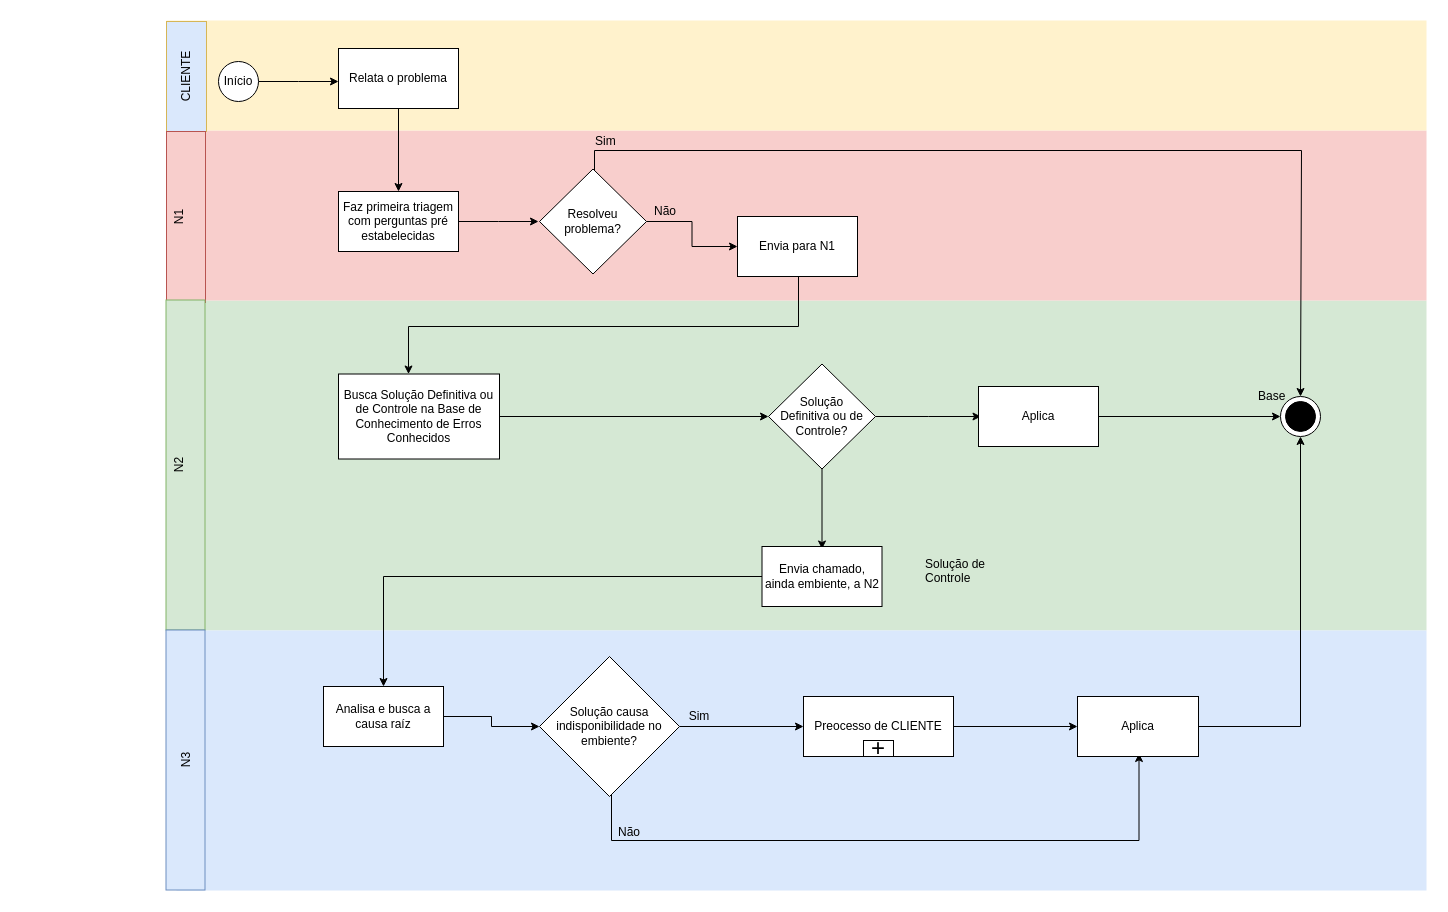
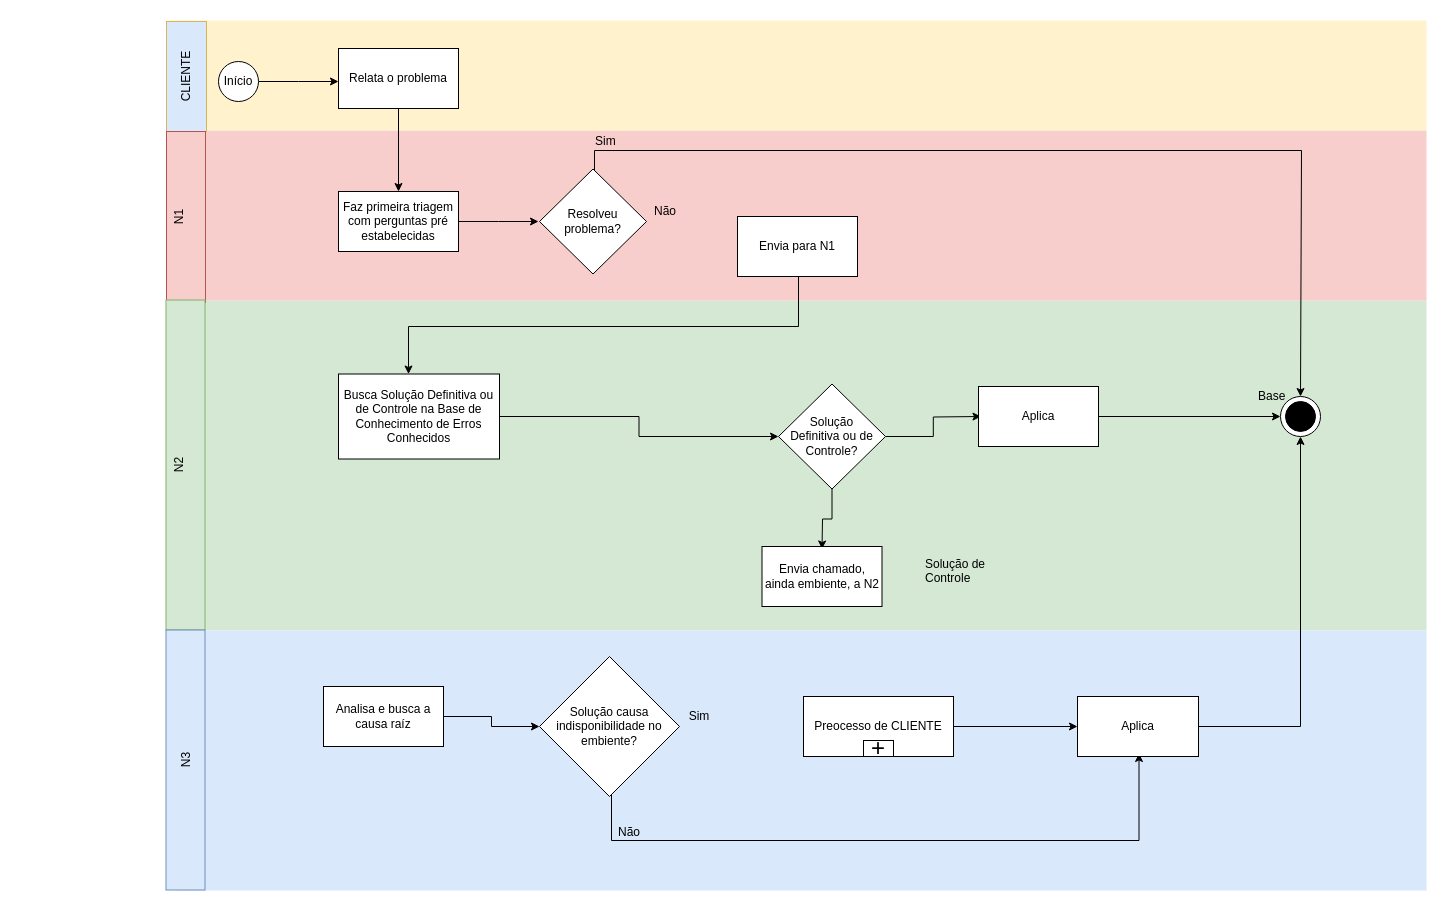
(670, 222) -> none
(822, 417) -> (832, 437)
(522, 577) -> none
(738, 727) -> none
